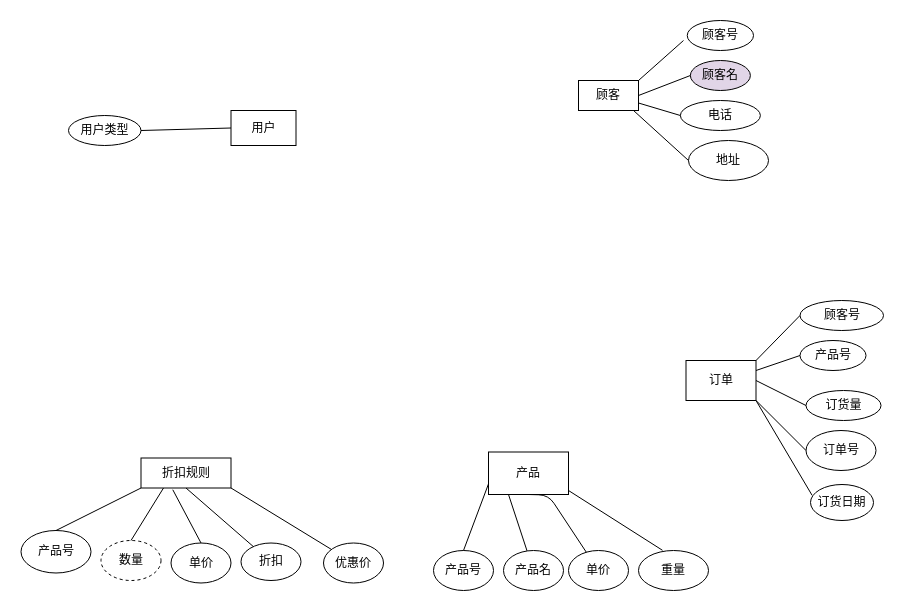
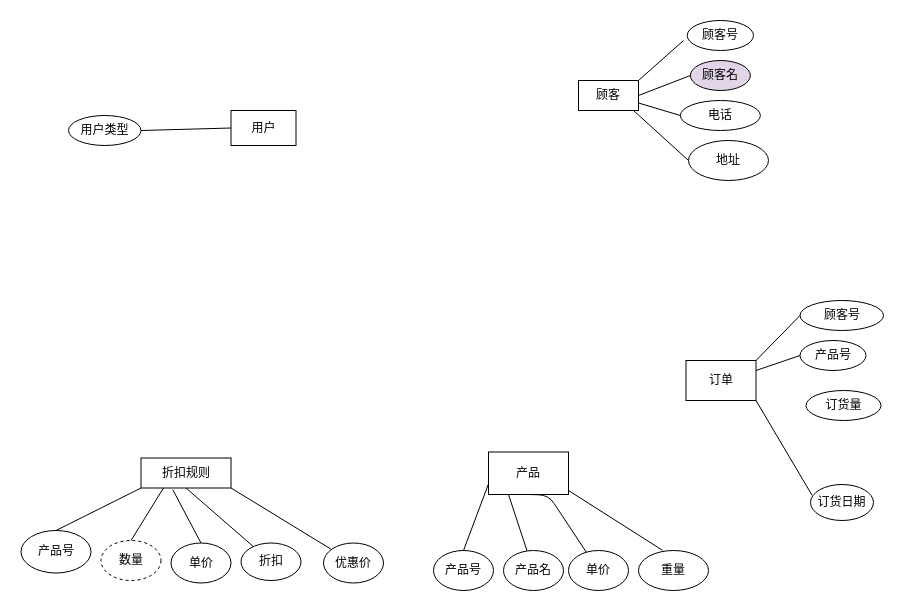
(781, 393) -> none
(784, 428) -> none
(841, 451) -> none
